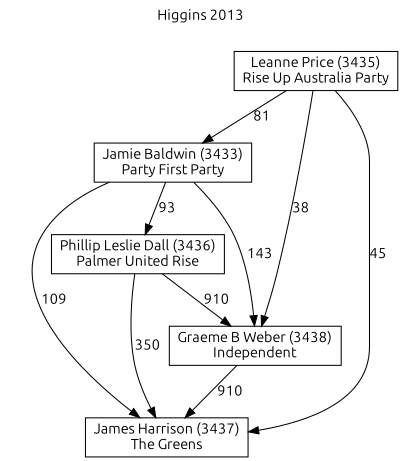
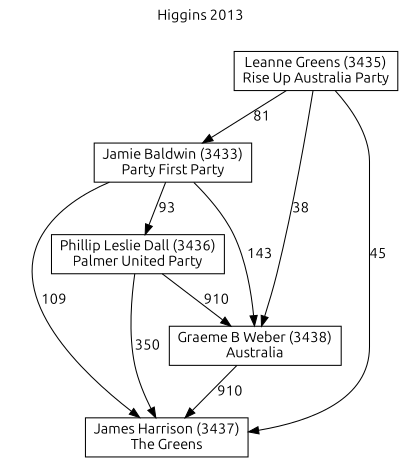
(316, 71) -> (316, 71)
(138, 254) -> (138, 254)
(255, 346) -> (255, 346)
